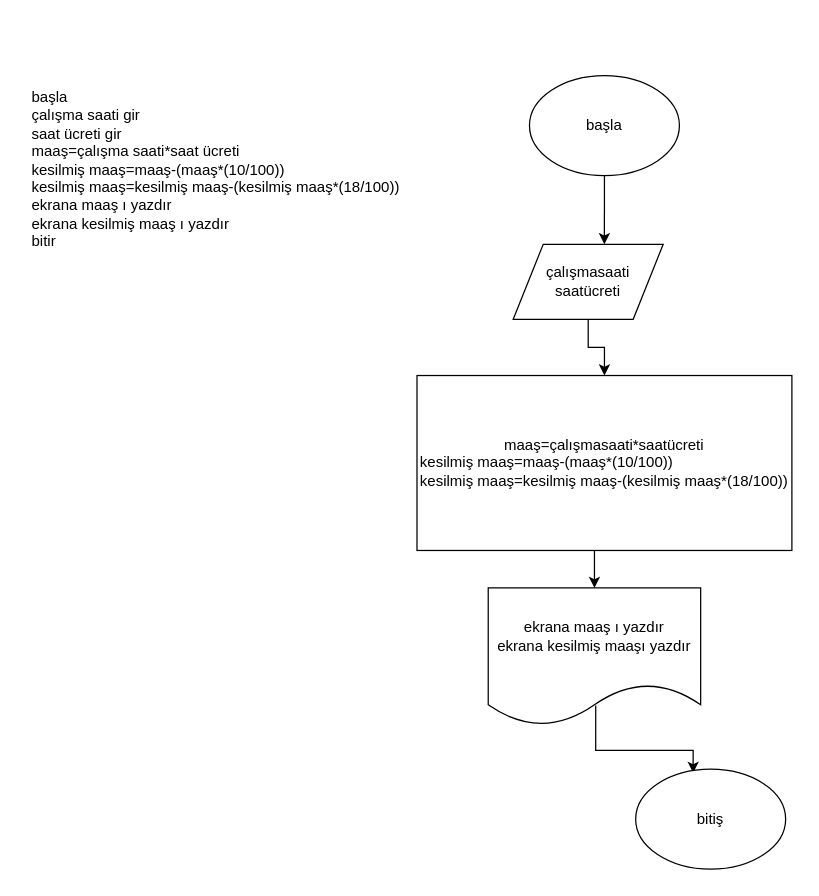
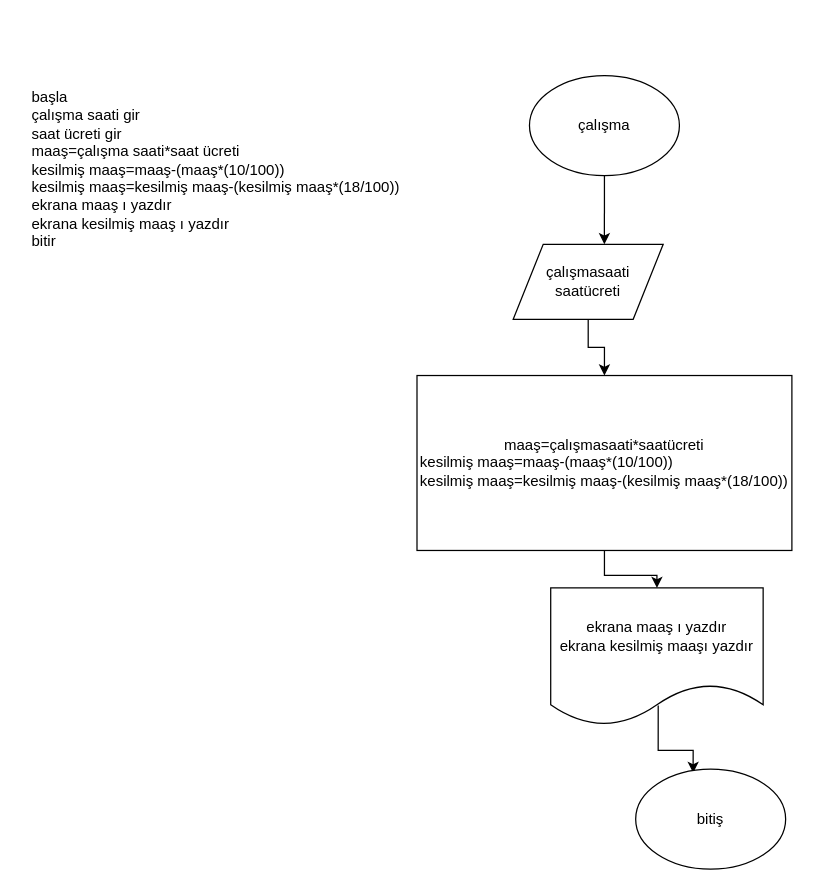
(604, 126) -> (604, 126)
(594, 657) -> (657, 657)
